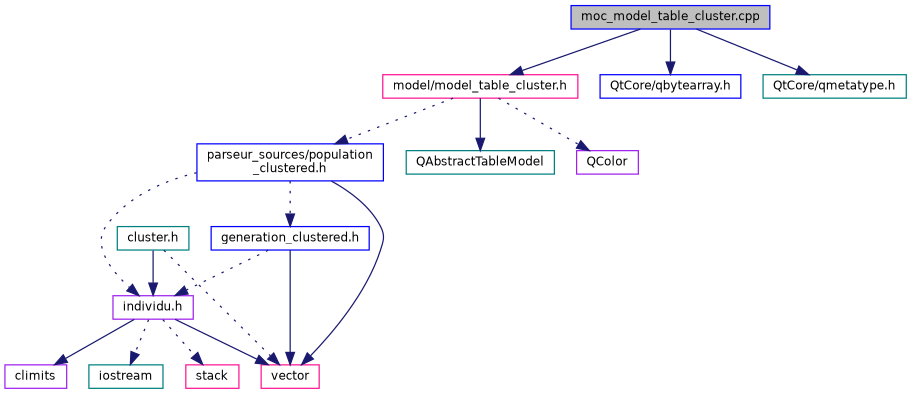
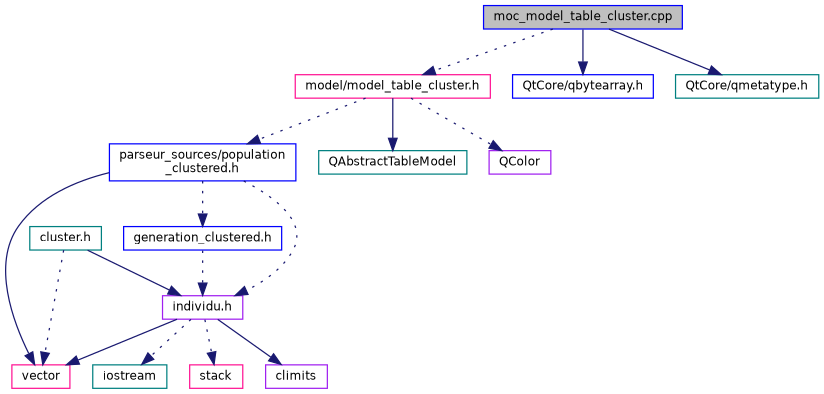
(581, 50) -> (494, 50)
(290, 301) -> none
